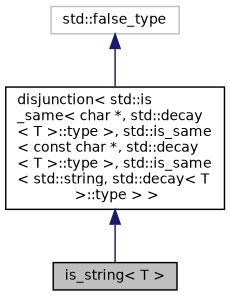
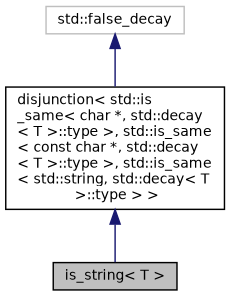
(115, 20) -> (115, 20)
